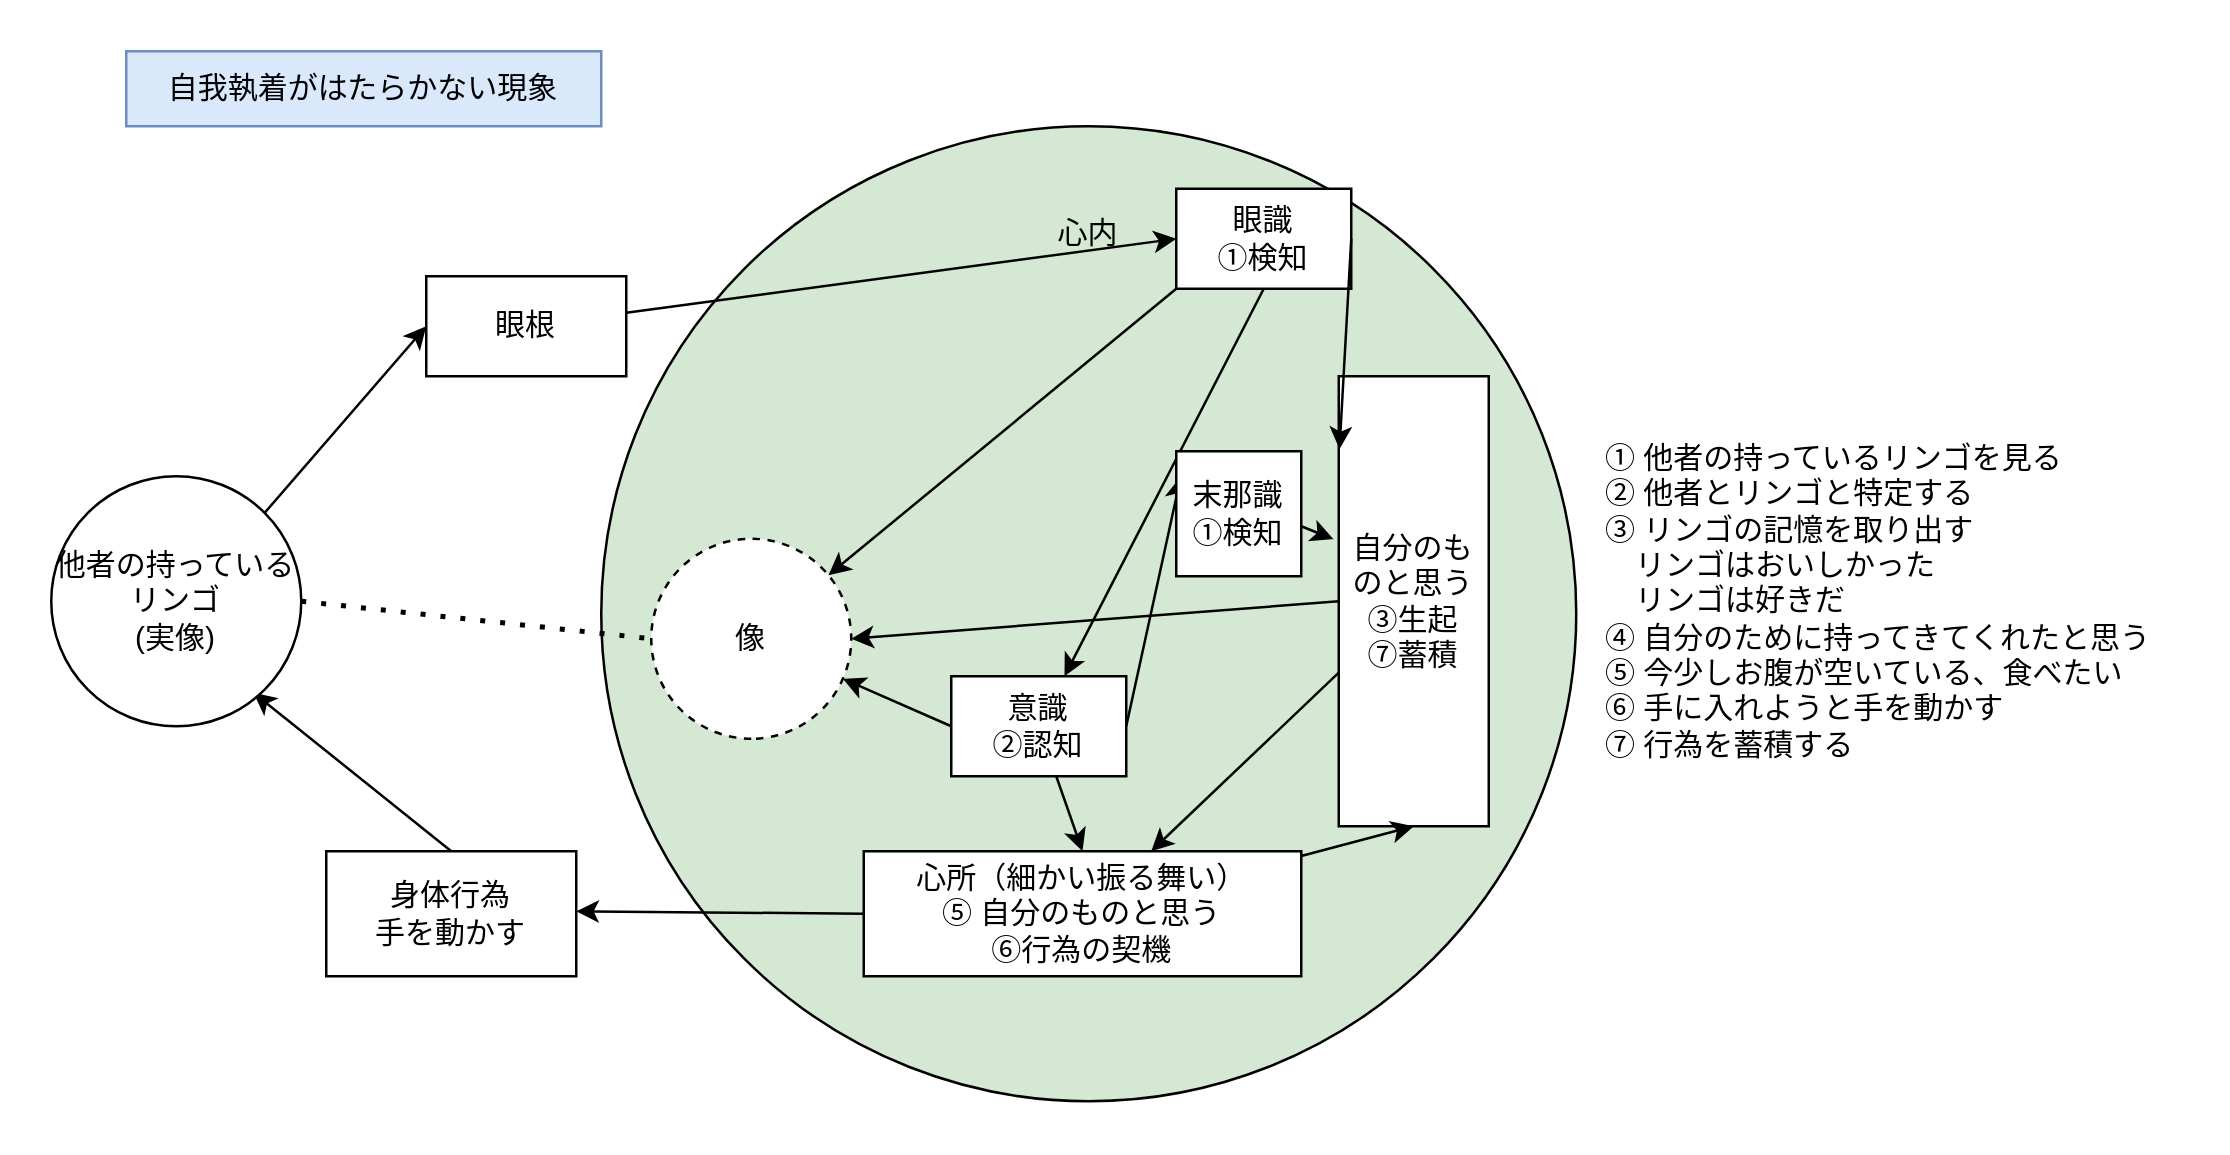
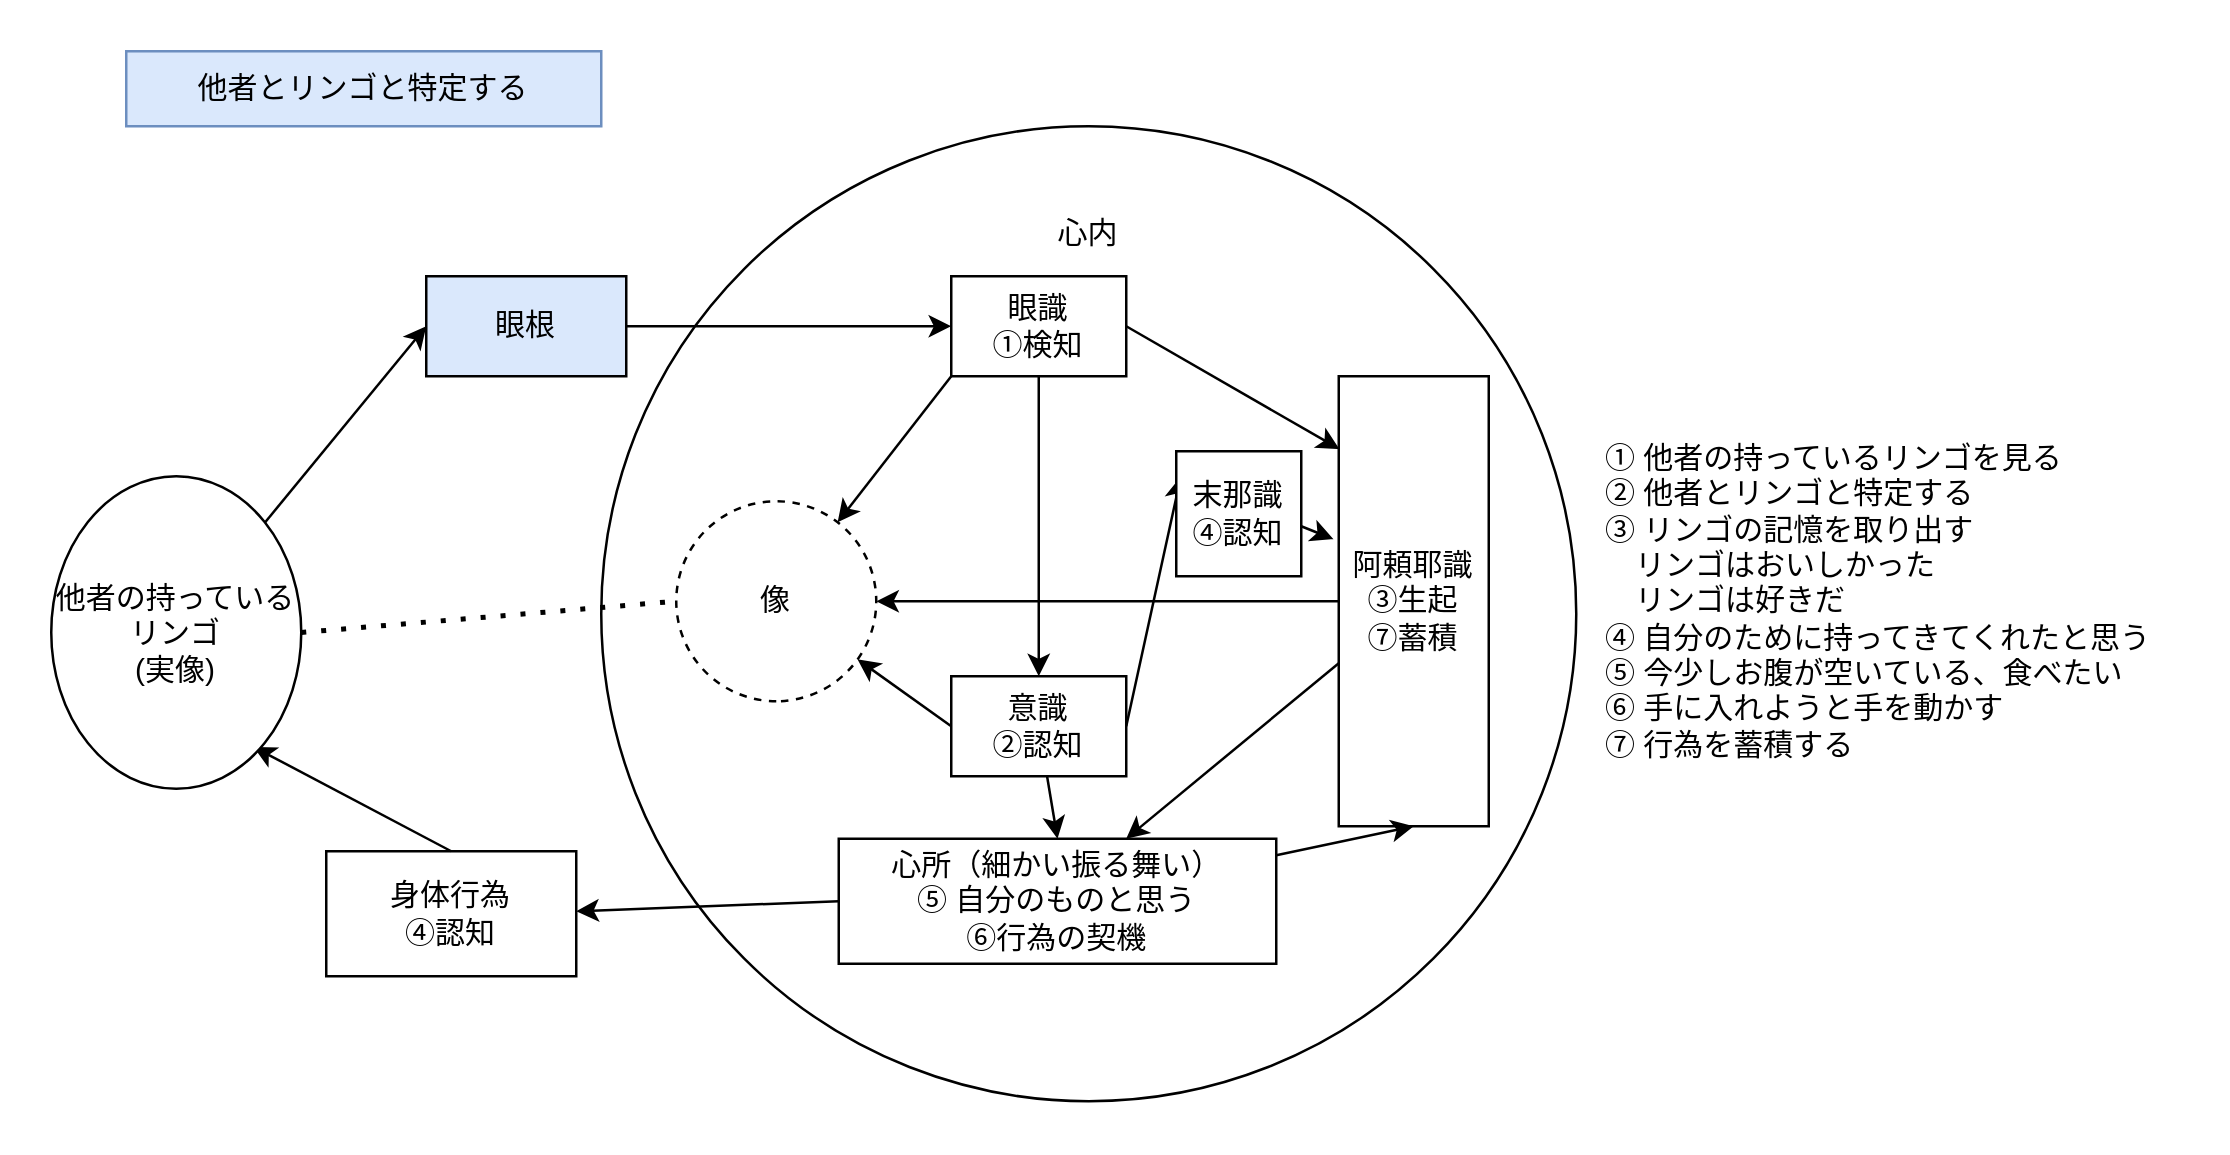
(364, 89) -> (364, 89)
(1264, 239) -> (1039, 326)
(526, 326) -> (526, 326)
(1239, 514) -> (1239, 514)
(176, 601) -> (176, 633)
(1414, 601) -> (1414, 601)
(1089, 614) -> (1089, 614)
(751, 639) -> (776, 601)
(451, 914) -> (451, 914)
(1083, 914) -> (1058, 901)
